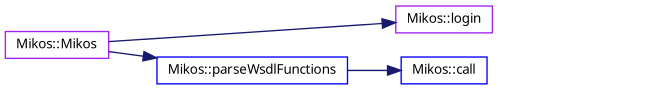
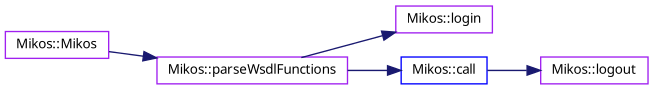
(246, 33) -> (342, 47)
(252, 70) -> (252, 70)
none -> (594, 70)
